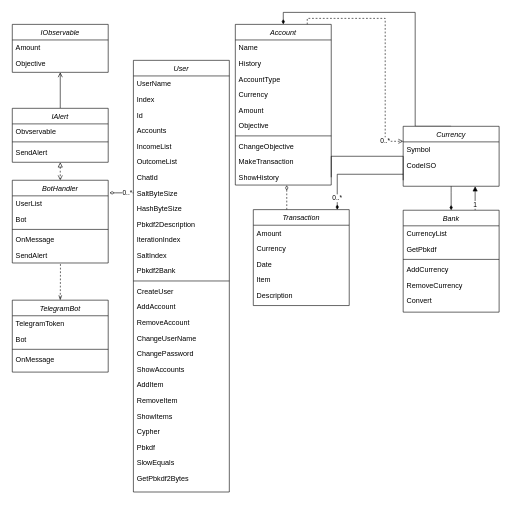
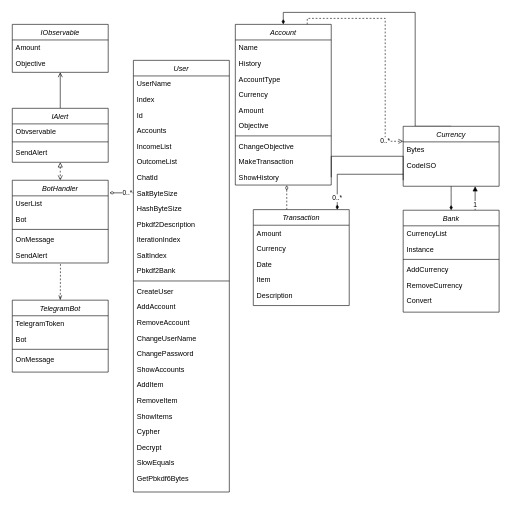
(418, 150) -> (417, 150)
(423, 250) -> (423, 250)
(147, 448) -> (151, 448)
(165, 479) -> (165, 479)
